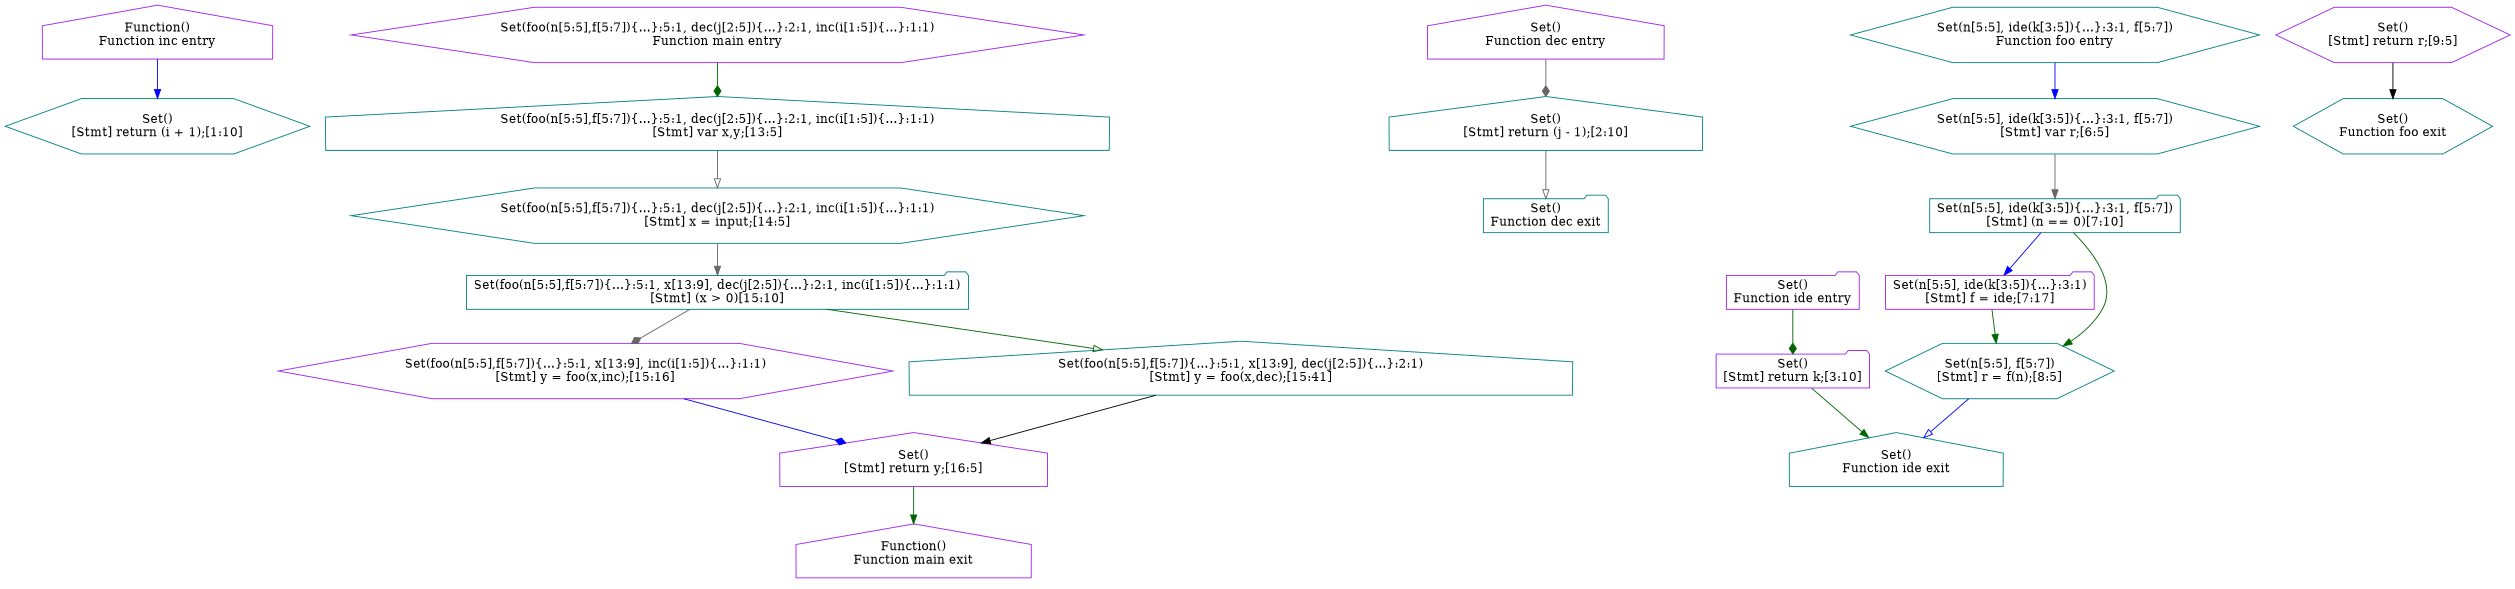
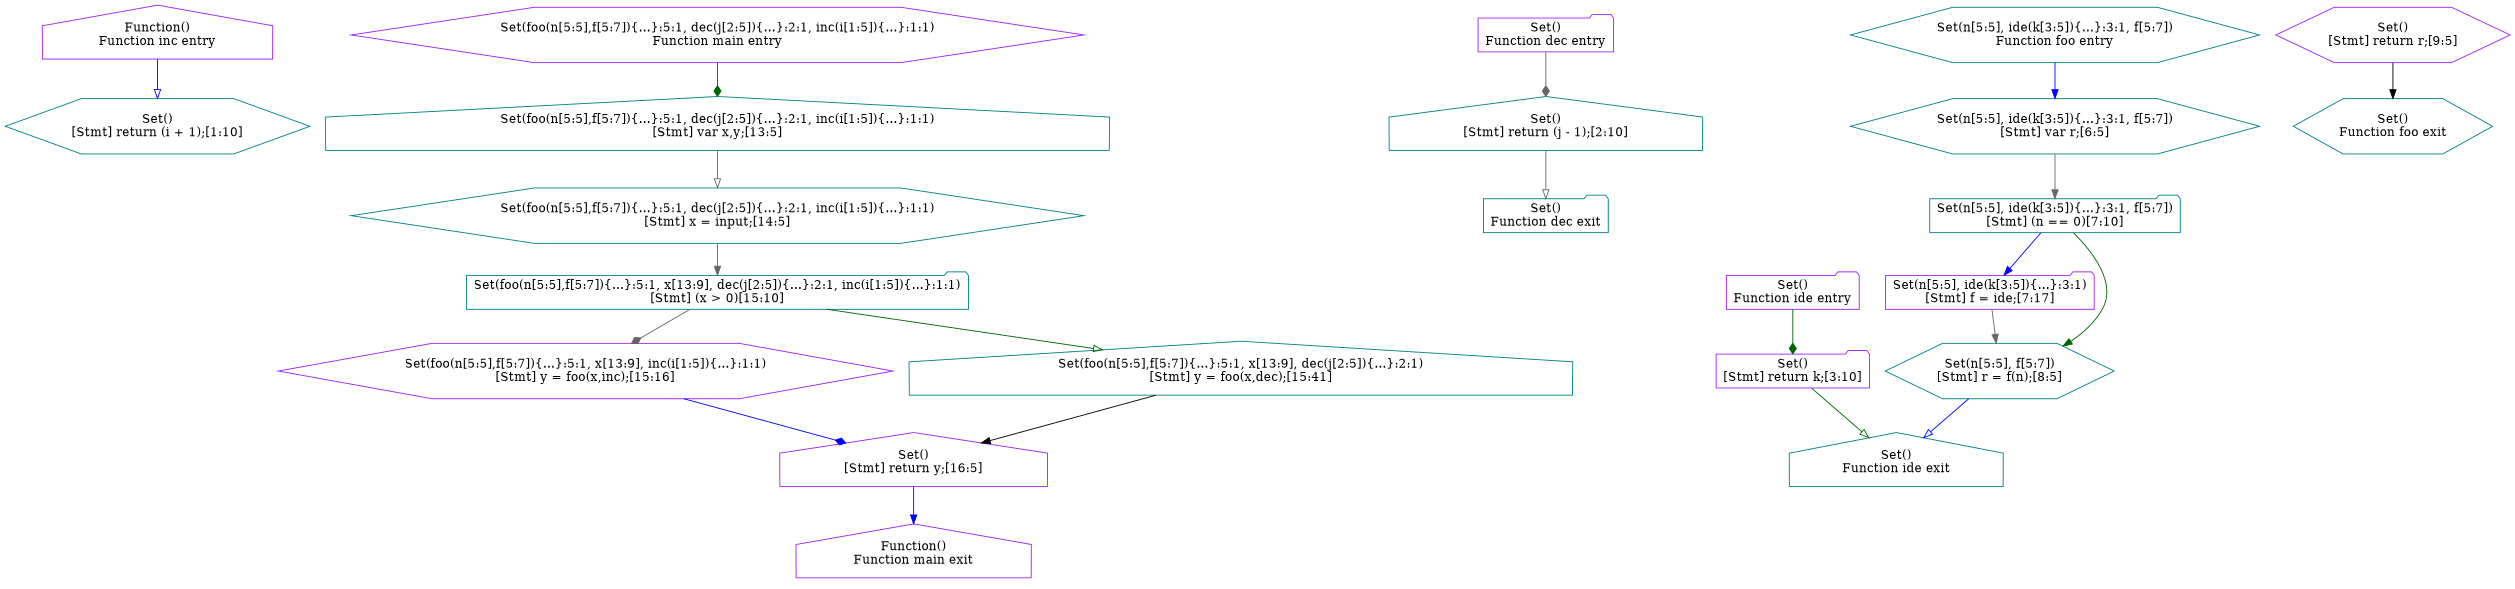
(1546, 35) -> (1546, 35)
(158, 74) -> (158, 74)
(1994, 322) -> (1994, 322)
(1837, 410) -> (1837, 410)
(914, 501) -> (914, 501)
